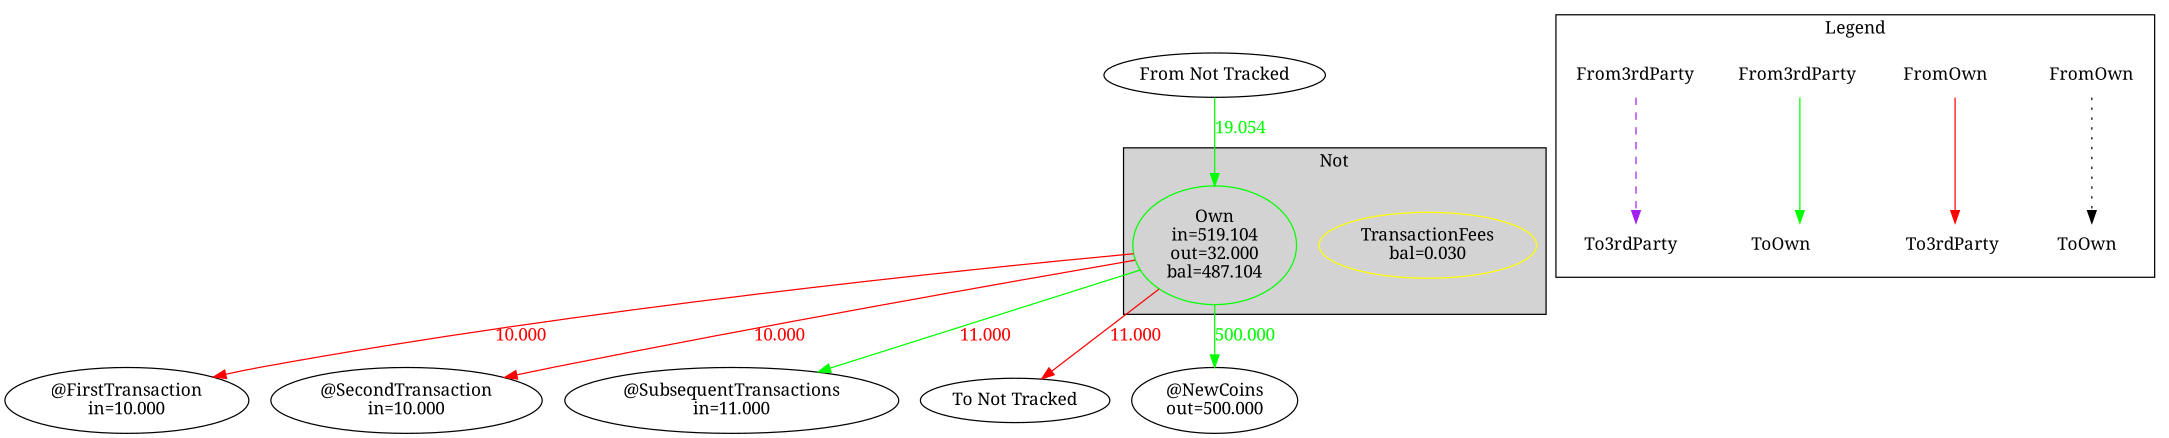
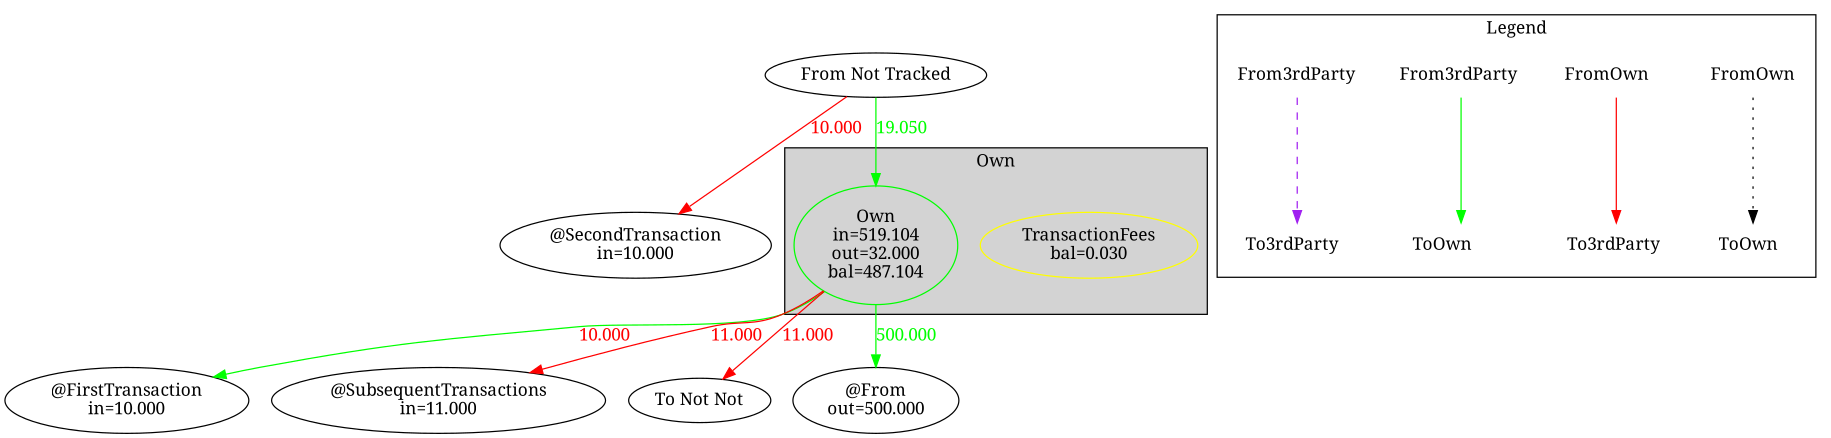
(1241, 129) -> (902, 129)
(1335, 162) -> (996, 162)
(678, 304) -> (527, 331)
(826, 315) -> (768, 151)
(985, 319) -> (685, 333)
(1015, 400) -> (700, 400)
(1215, 400) -> (876, 400)
